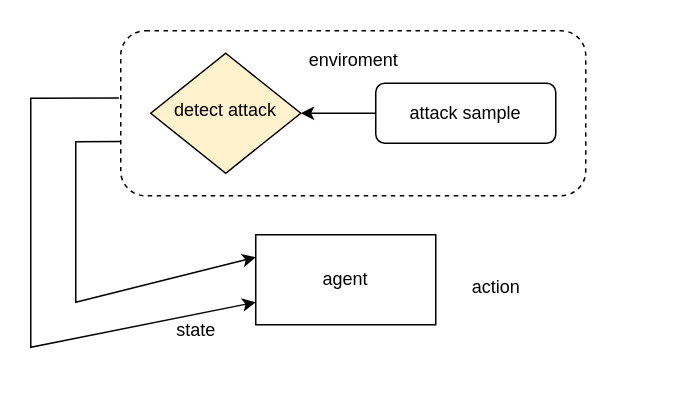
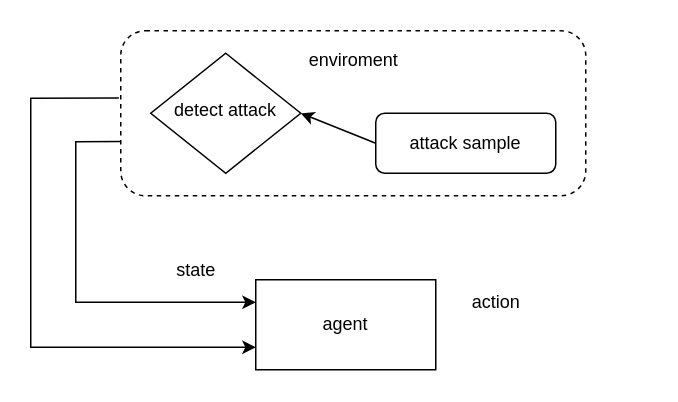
(226, 113) -> (226, 113)
(466, 113) -> (466, 143)
(346, 280) -> (346, 325)
(496, 287) -> (496, 302)
(196, 331) -> (196, 271)
